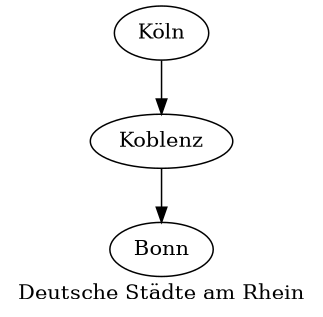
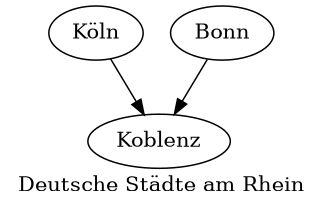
(162, 188) -> (195, 80)
